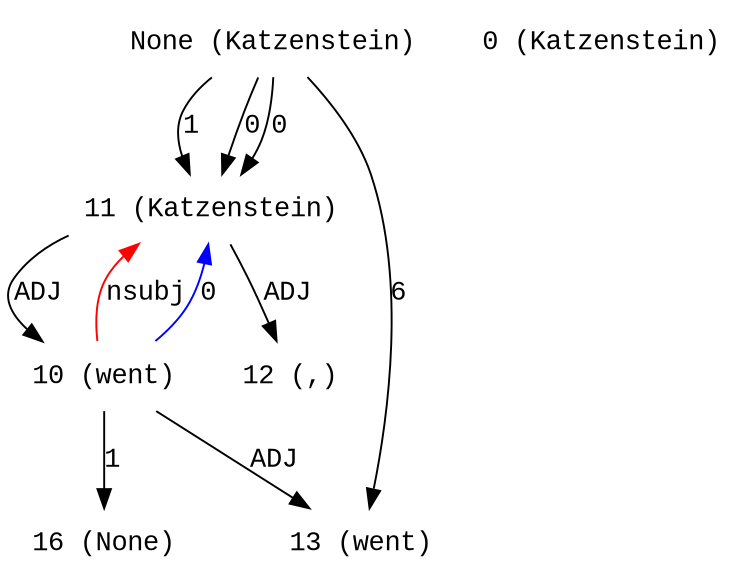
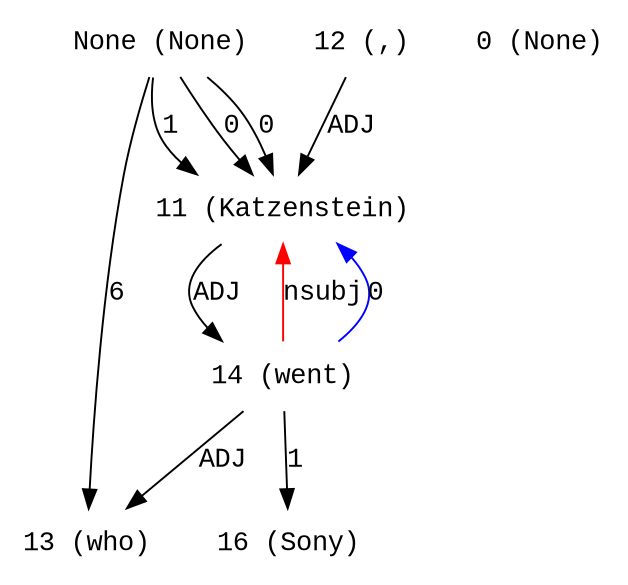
(273, 42) -> (160, 42)
(601, 42) -> (540, 42)
(251, 283) -> (327, 117)
(104, 376) -> (283, 376)
(104, 543) -> (289, 543)
(361, 543) -> (87, 543)
